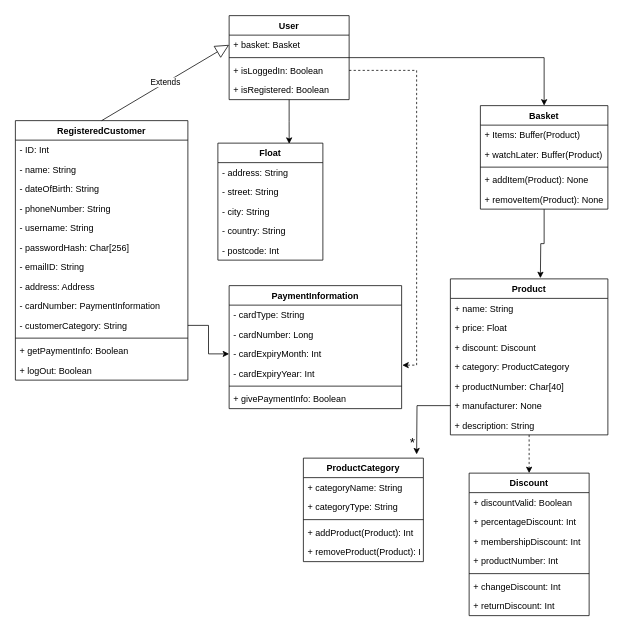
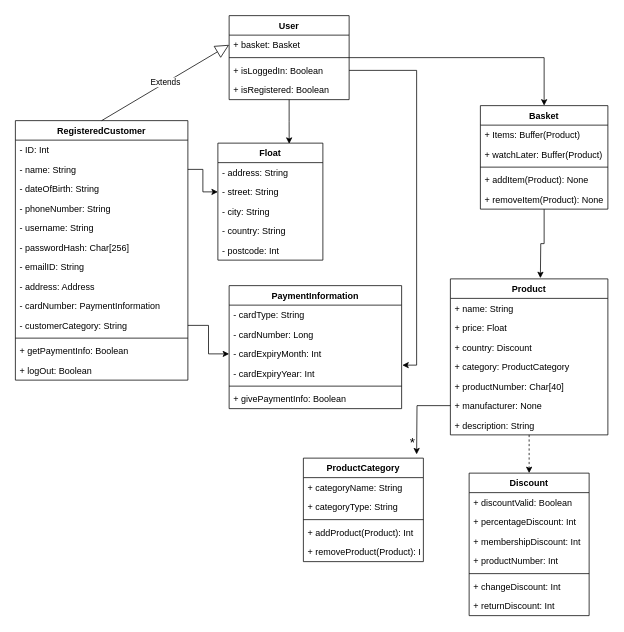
none -> (197, 169)
(417, 187) -> (417, 187)
(499, 347) -> (498, 347)
